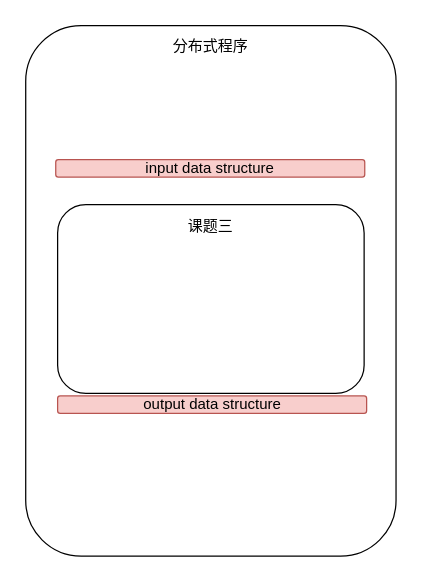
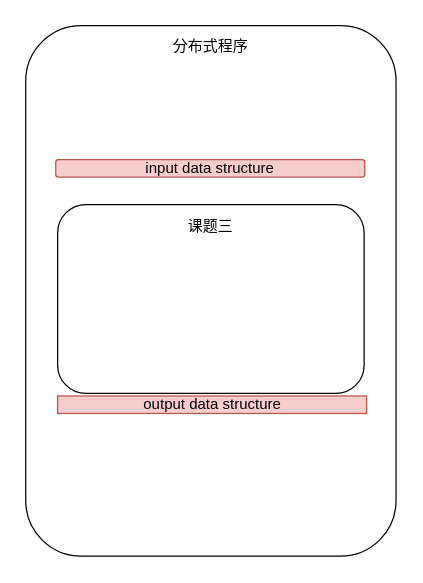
(212, 404) -> (212, 404)
